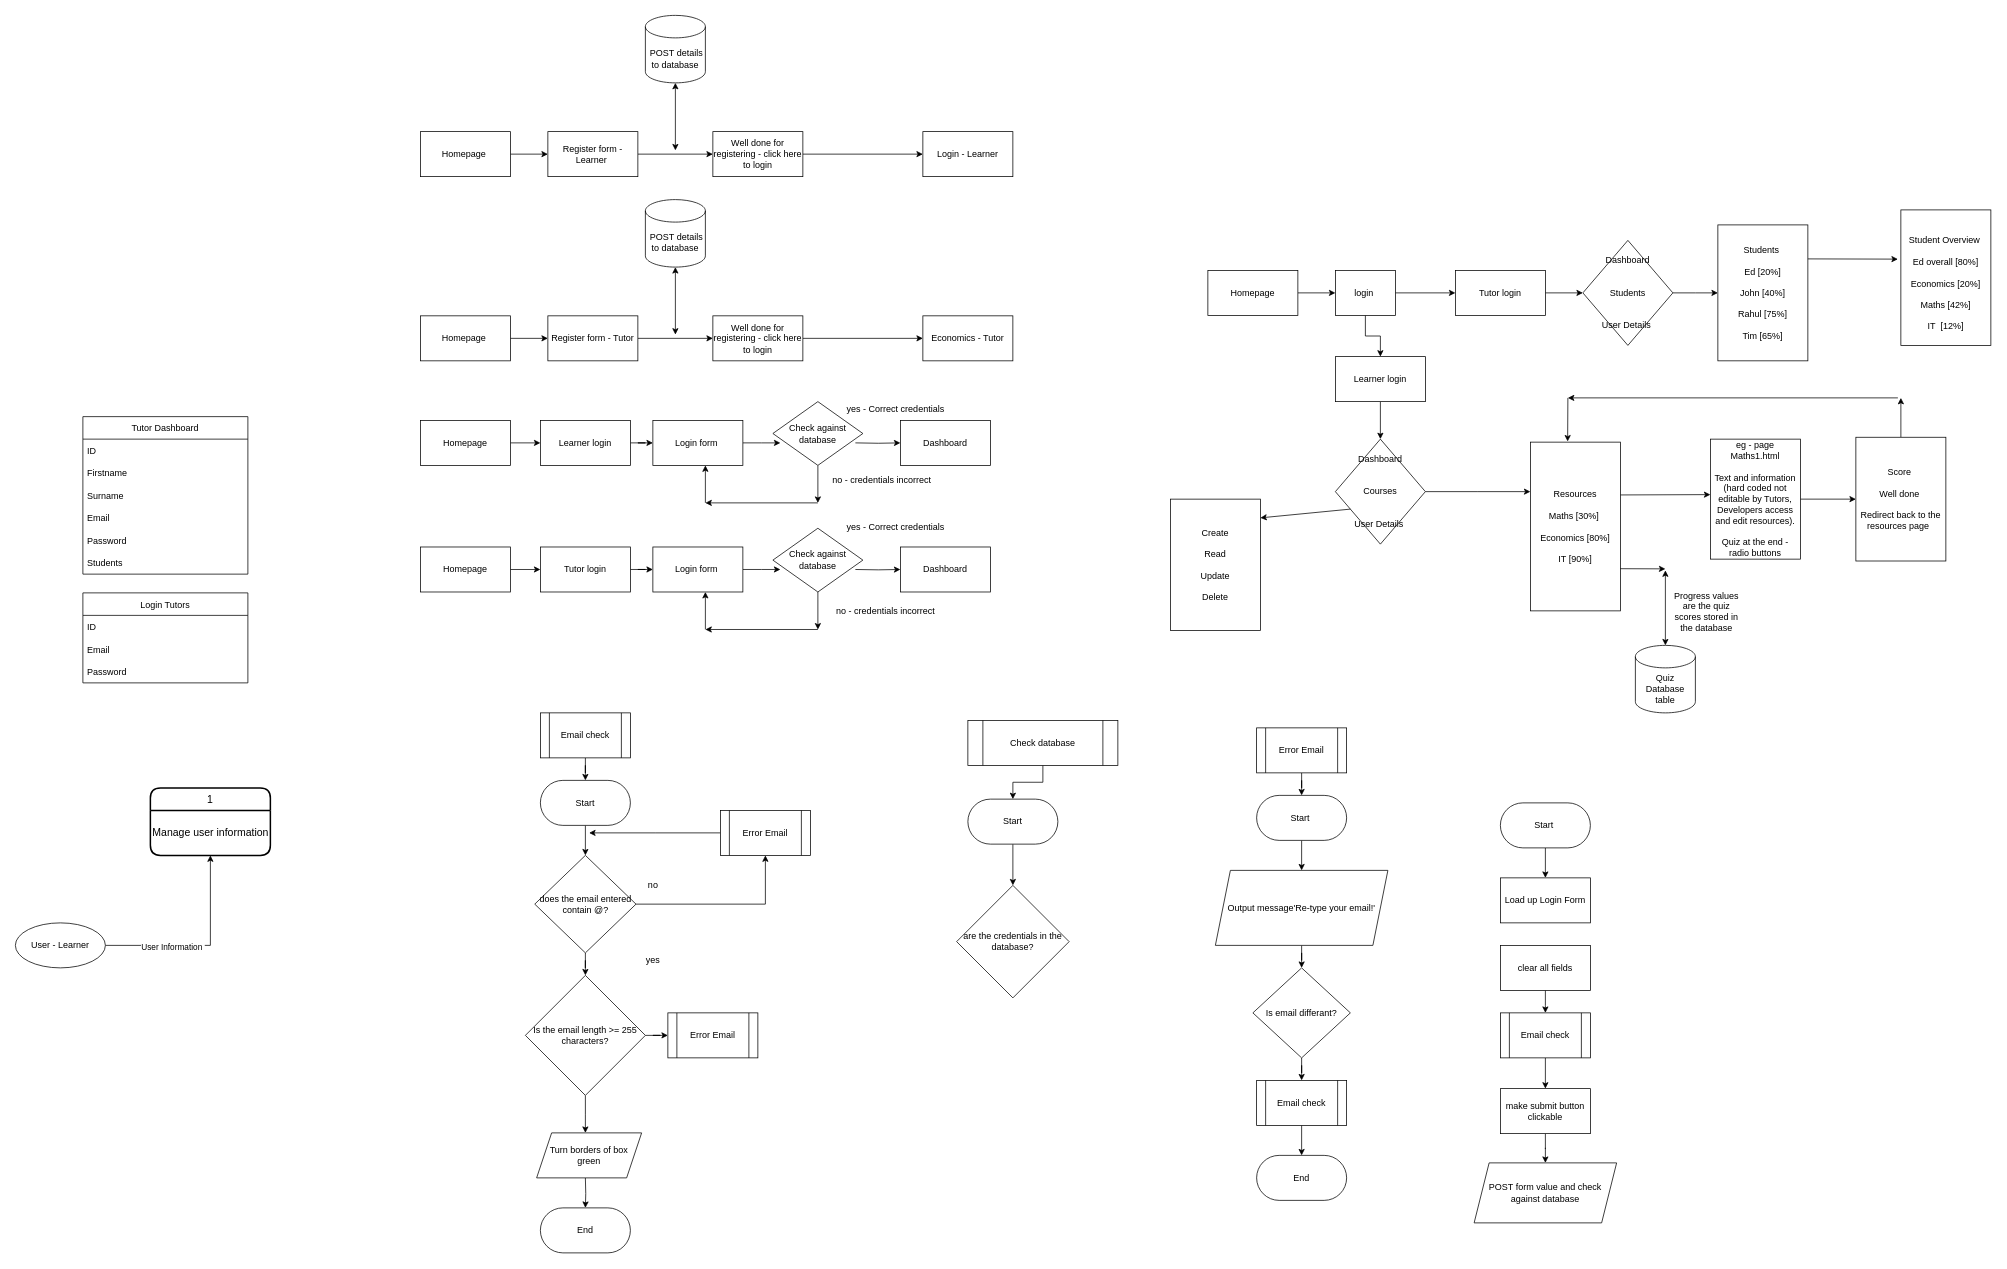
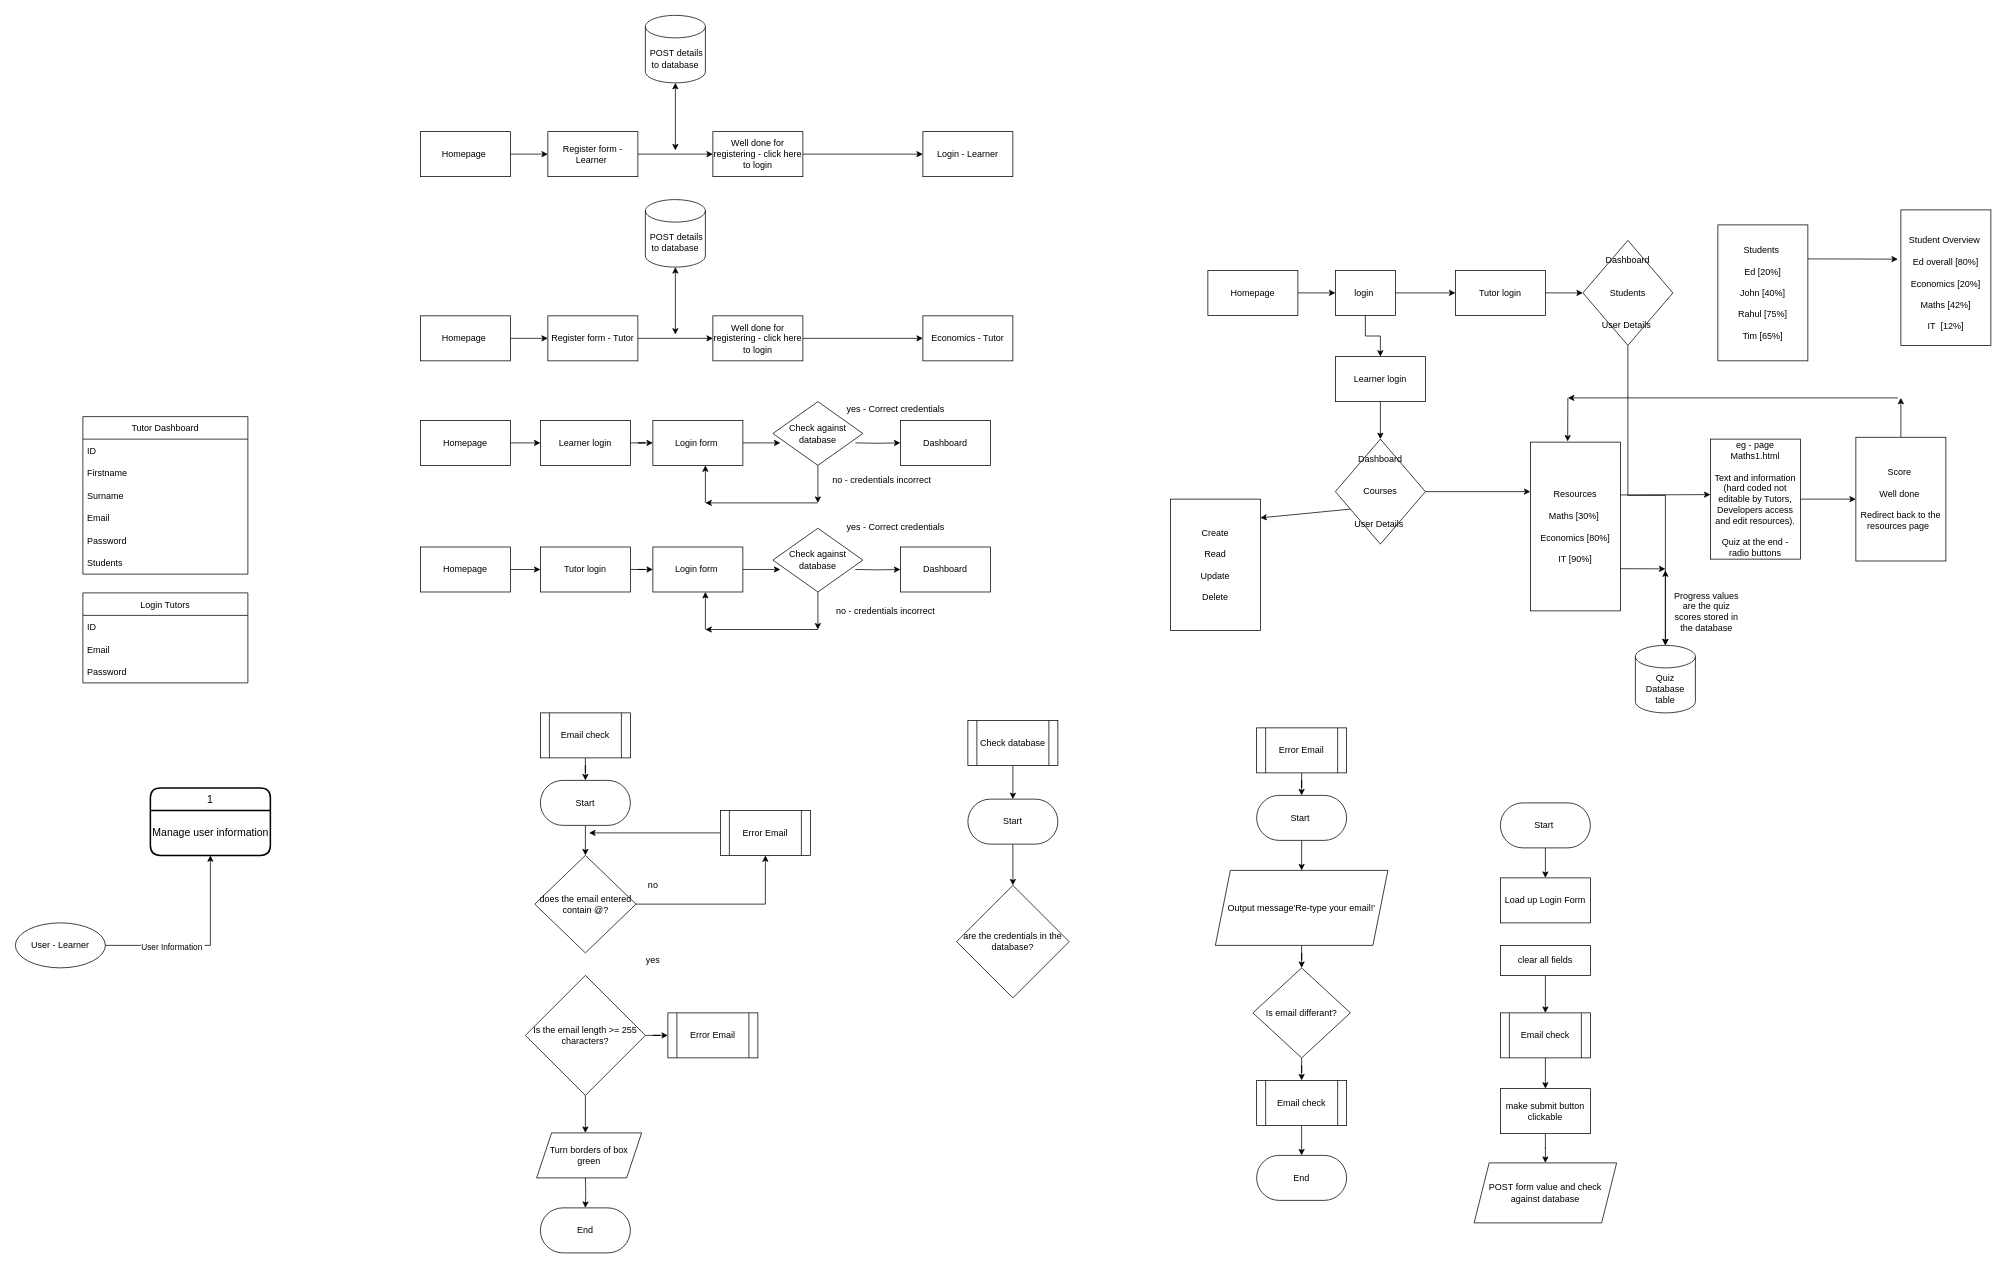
(1711, 293) -> (1628, 418)
(1043, 743) -> (1013, 743)
(585, 967) -> none
(1545, 968) -> (1545, 960)
